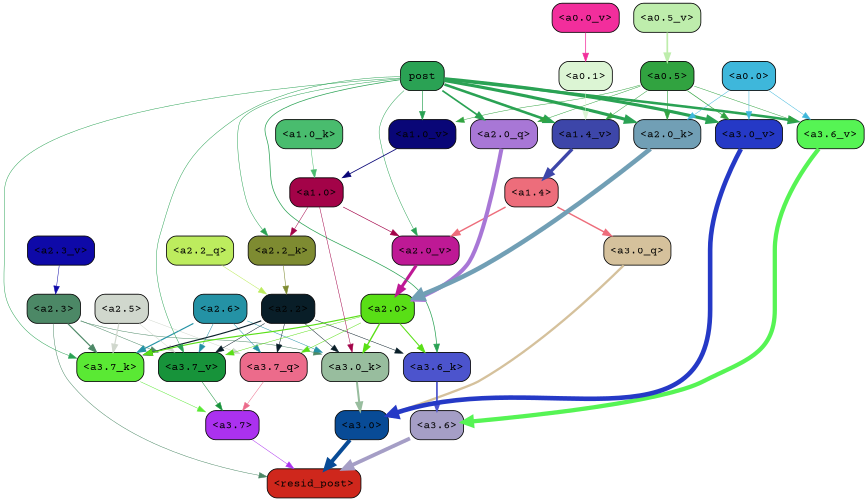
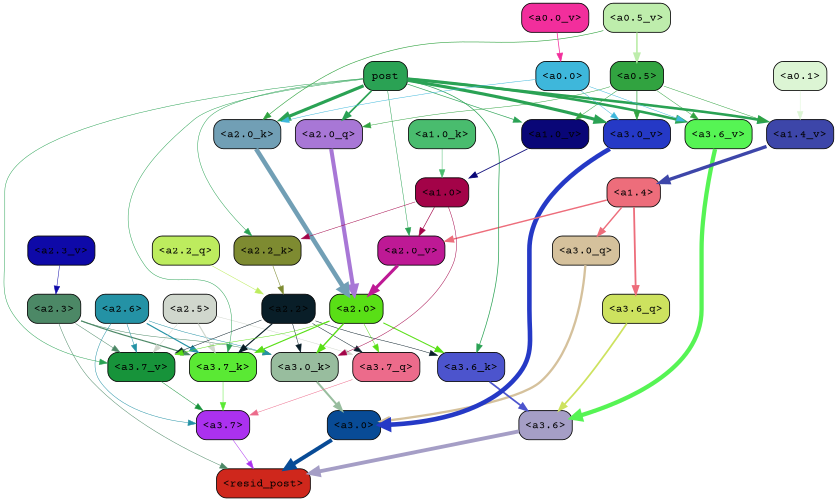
(586, 43) -> (559, 44)
(667, 100) -> (428, 44)
none -> (636, 309)
(244, 335) -> (104, 386)
